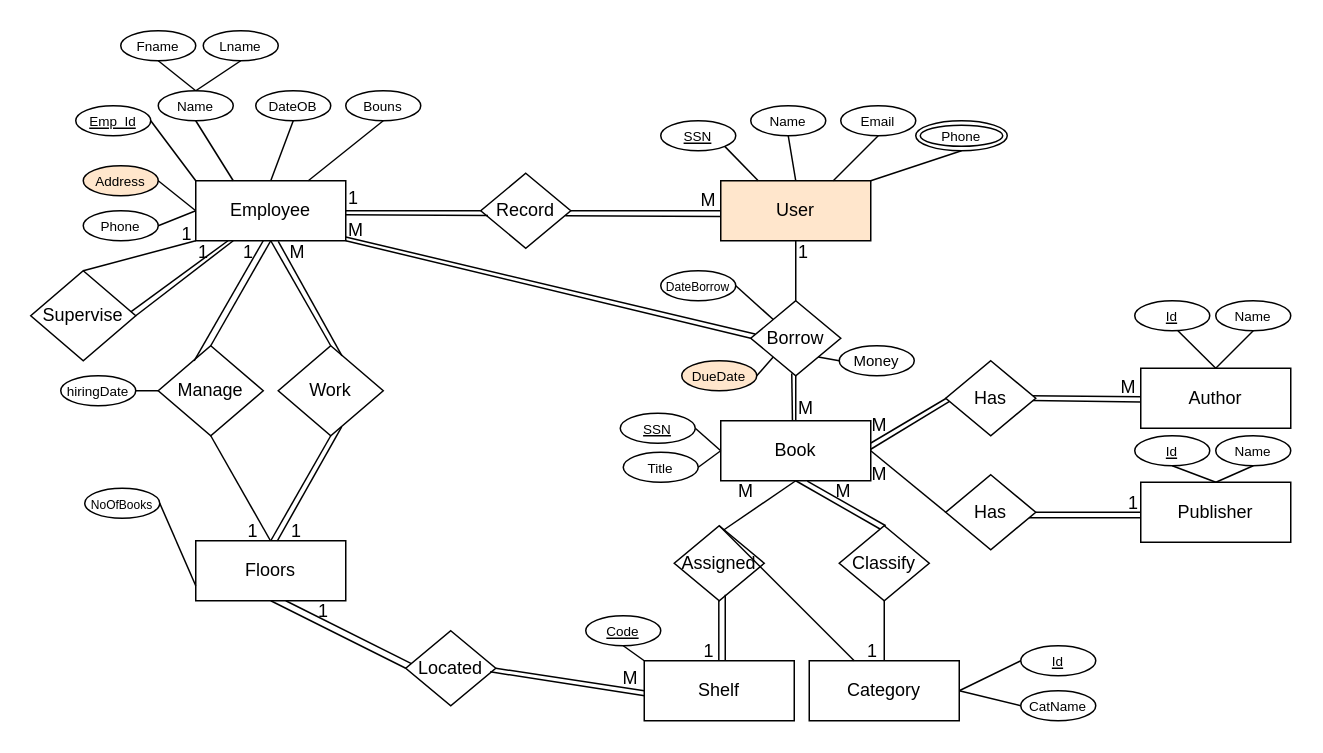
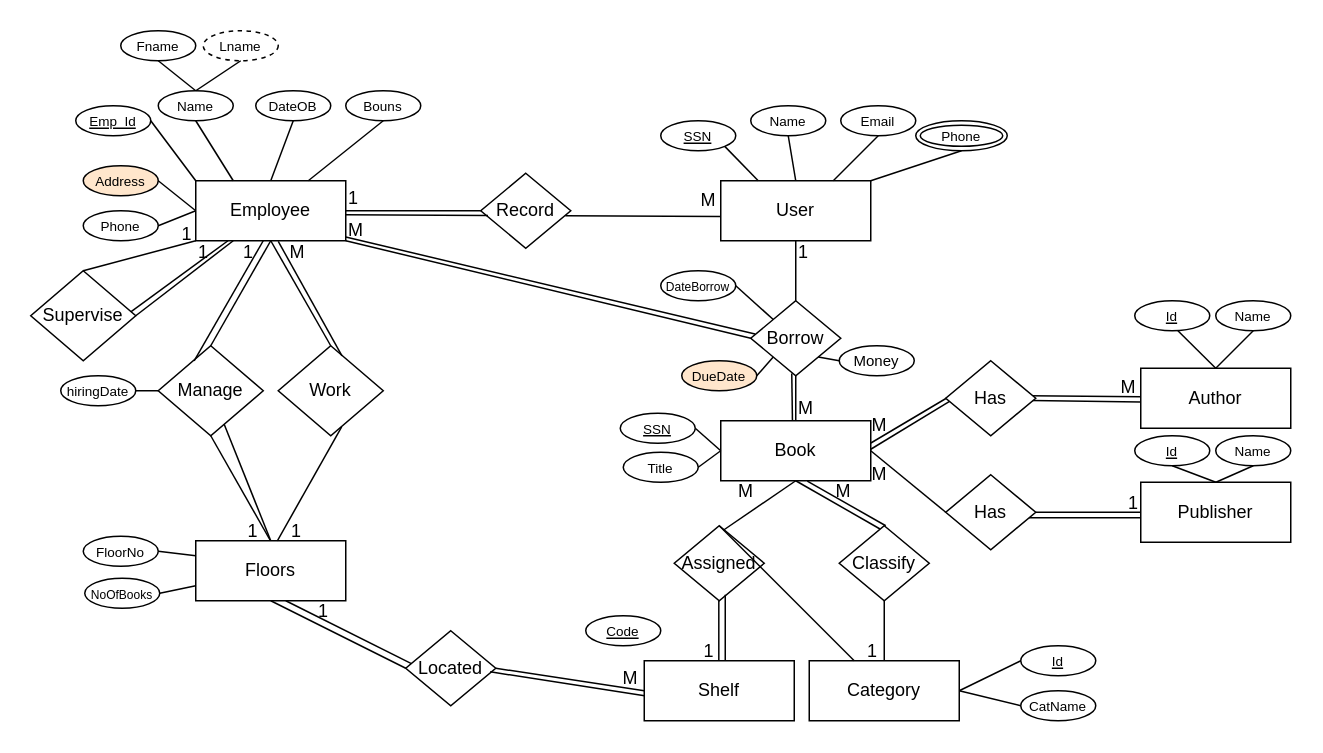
(241, 46) -> (241, 46)
(646, 211) -> none
(796, 211) -> (796, 211)
(301, 488) -> (246, 478)
(122, 503) -> (122, 593)
none -> (121, 551)
none -> (178, 554)
(633, 653) -> none
